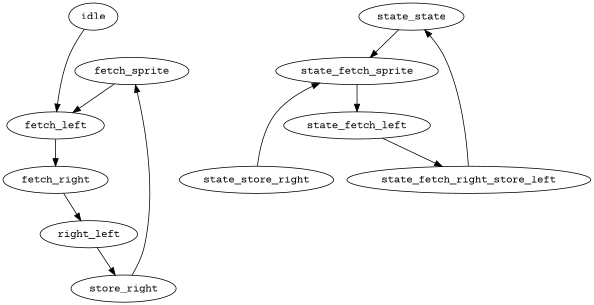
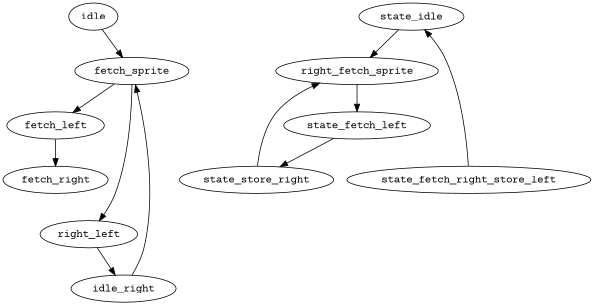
(411, 17) -> (411, 17)
(66, 65) -> (110, 40)
(357, 71) -> (357, 71)
(409, 151) -> (310, 151)
(70, 204) -> (126, 152)
(124, 289) -> (124, 289)
